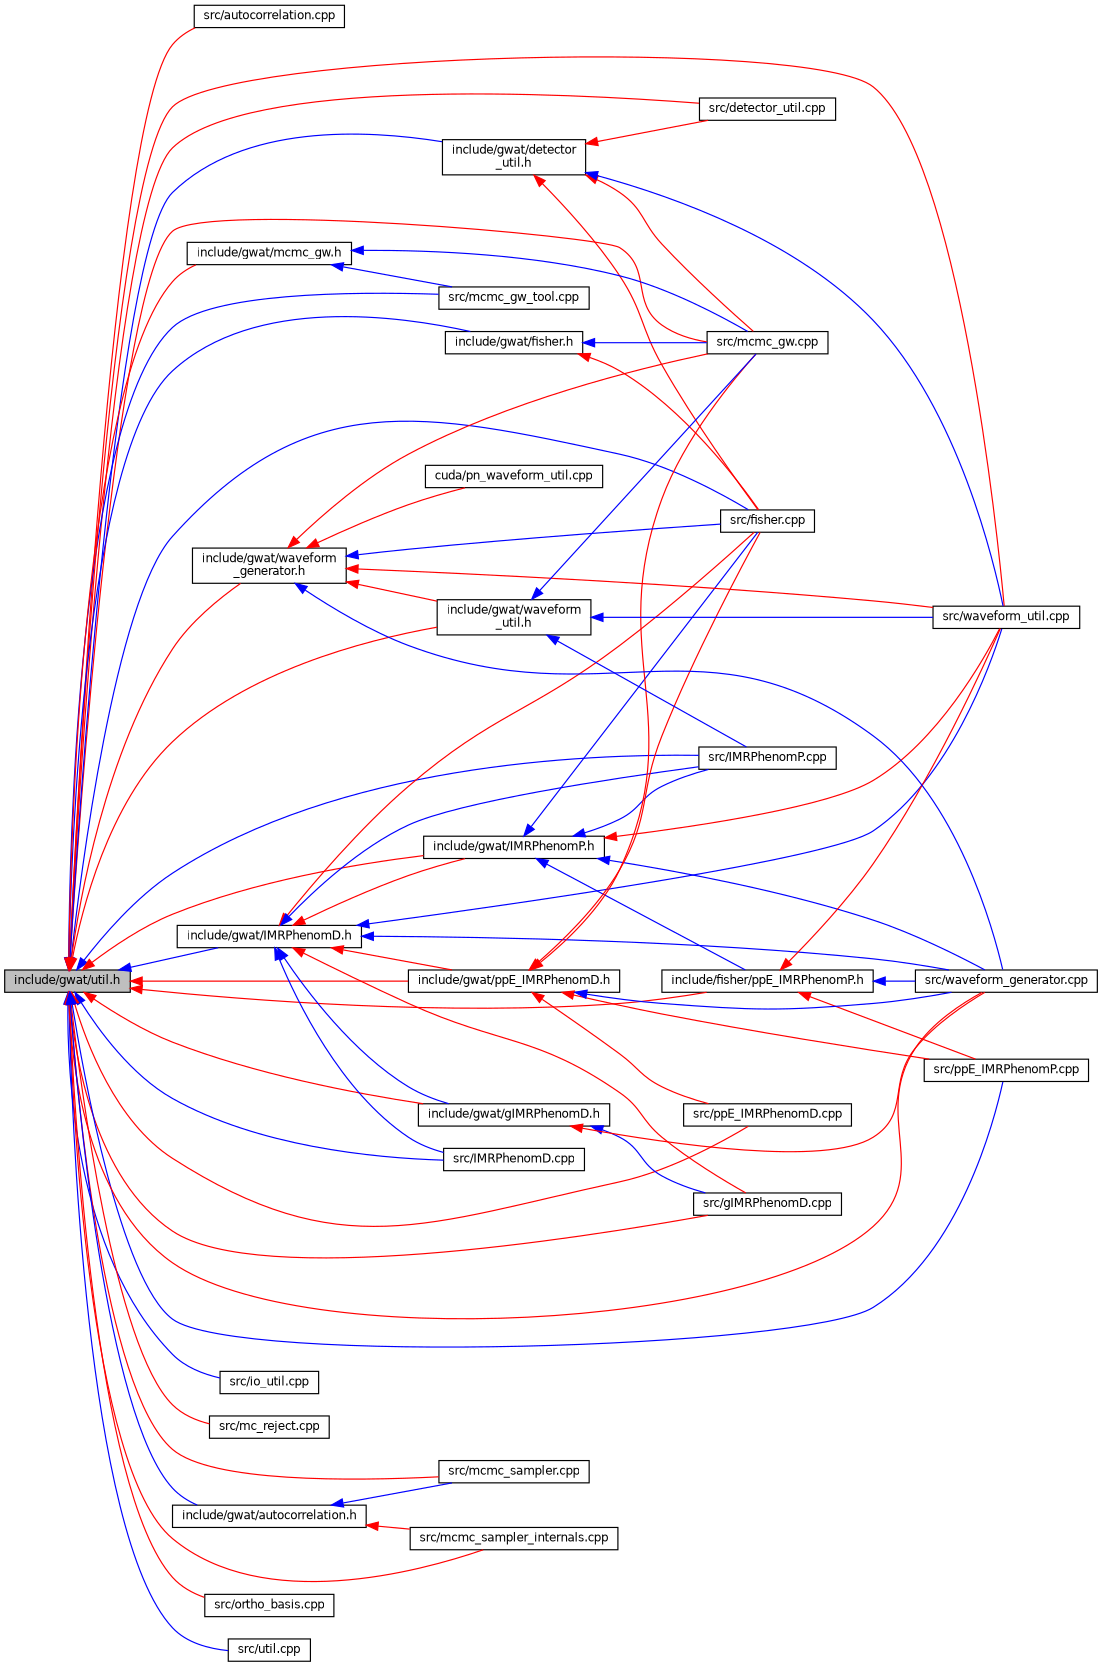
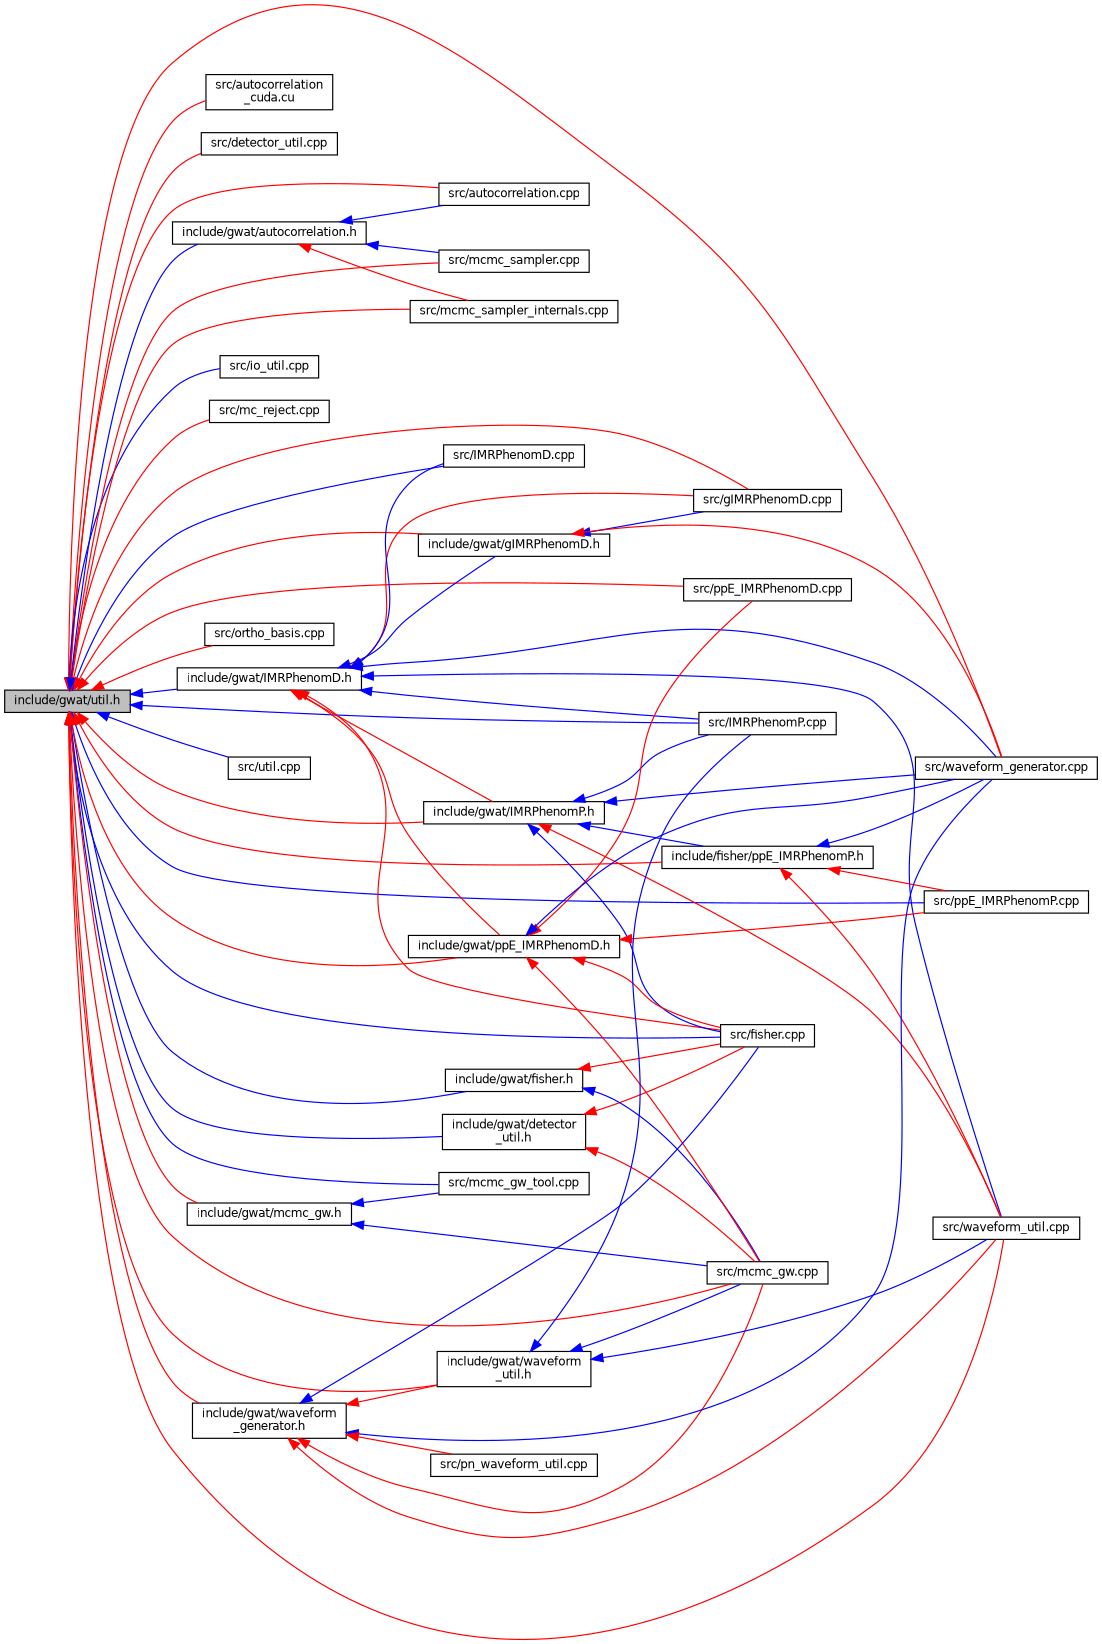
none -> (269, 92)
(653, 131) -> none
none -> (397, 213)
(874, 321) -> none
(514, 476) -> (514, 1465)
